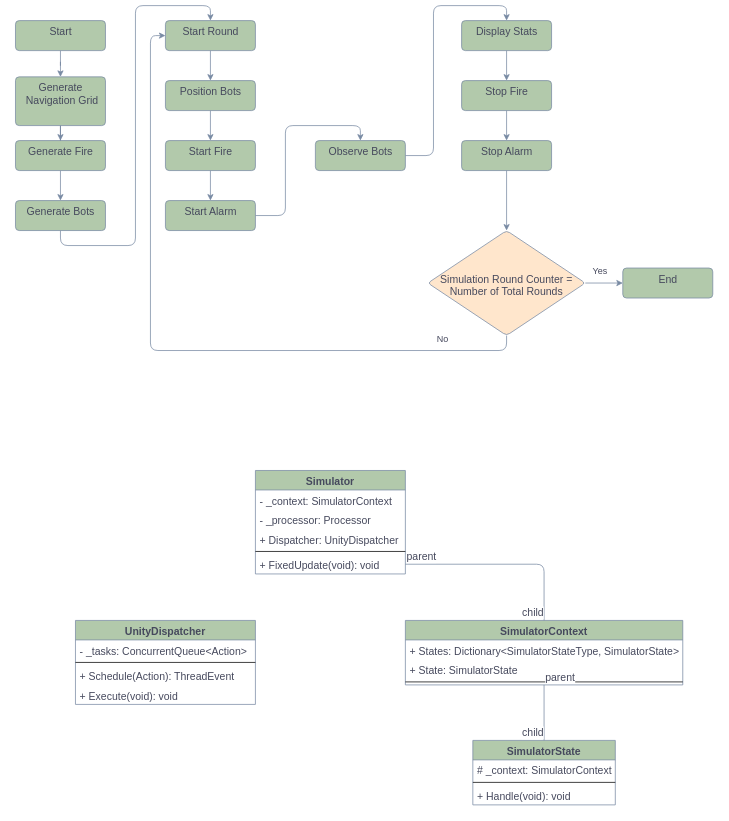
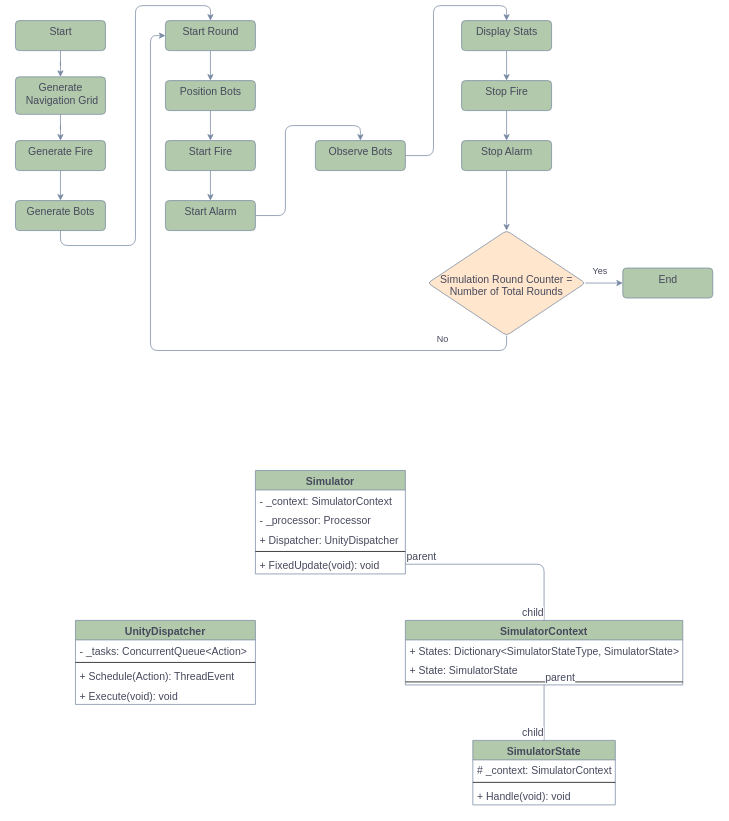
(60, 101) -> (60, 96)
